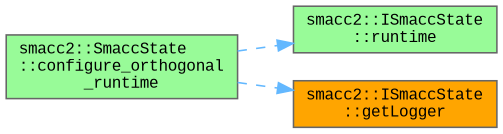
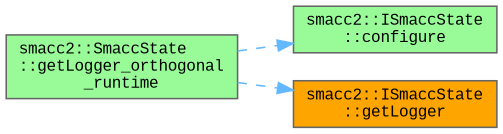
(395, 30) -> (395, 30)
(122, 67) -> (122, 67)
